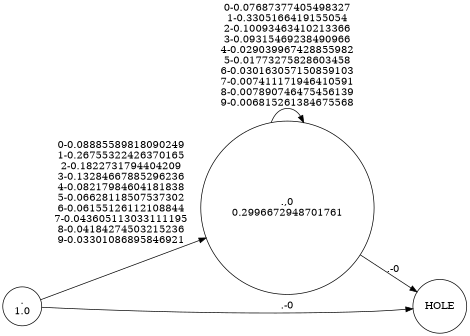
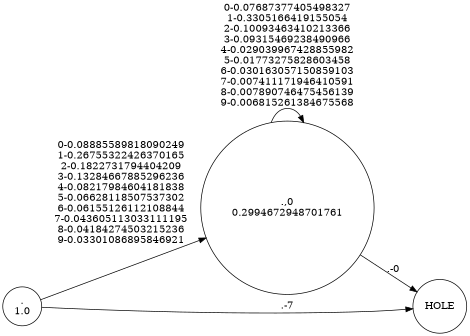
(287, 208) -> (287, 208)
(287, 306) -> (287, 306)
